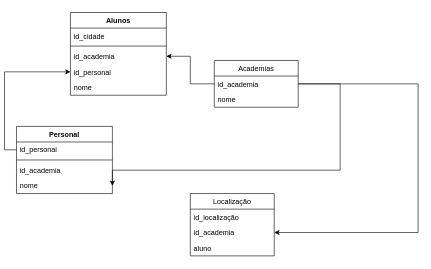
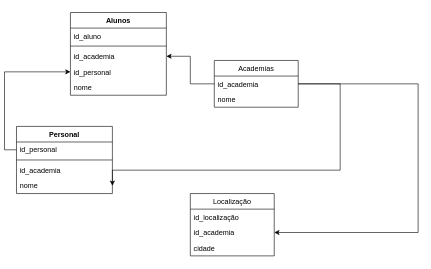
(90, 36) -> (88, 36)
(203, 248) -> (205, 248)
